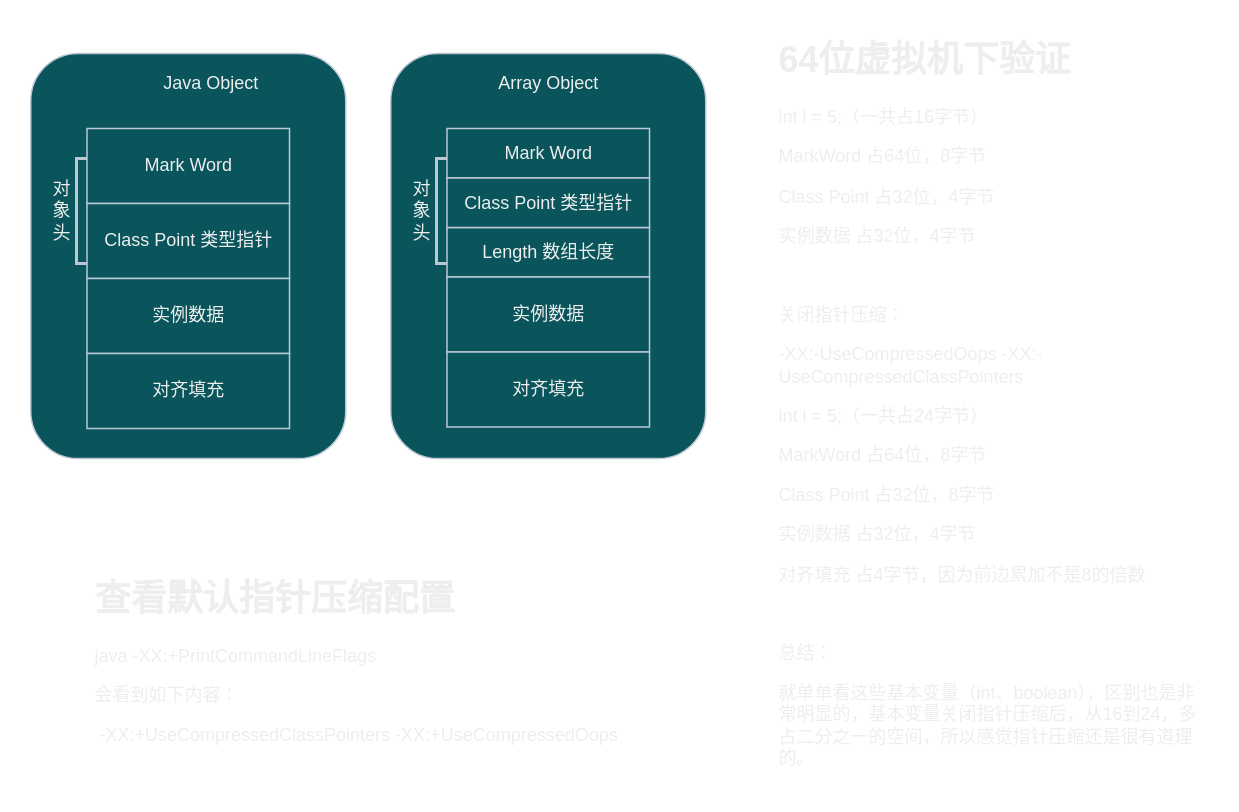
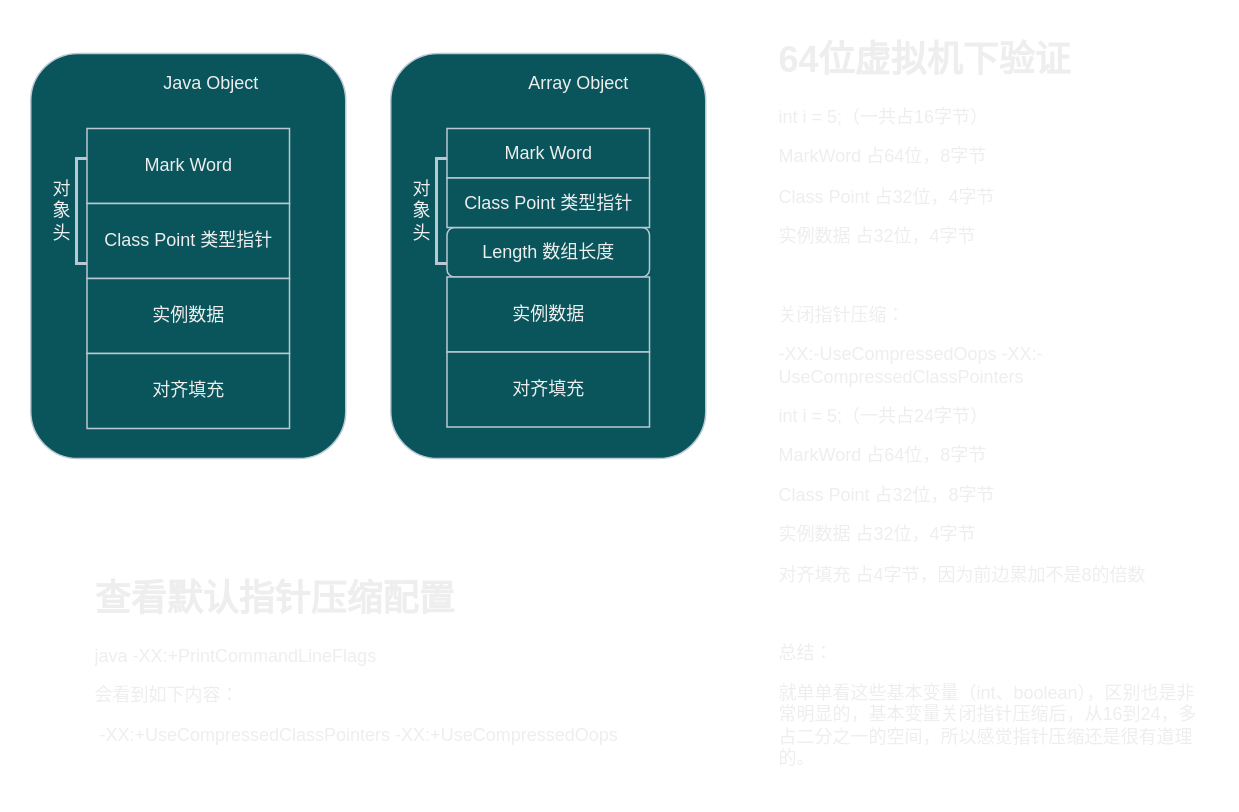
(548, 83) -> (578, 83)
(548, 252) -> (548, 252)
